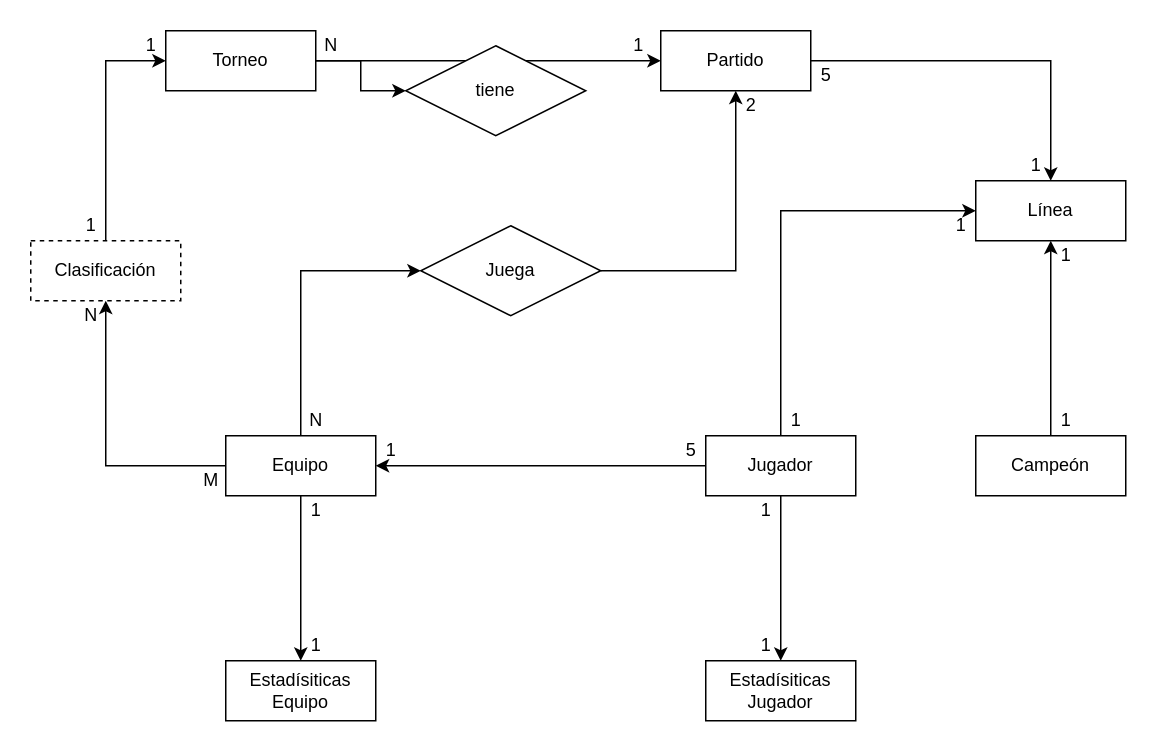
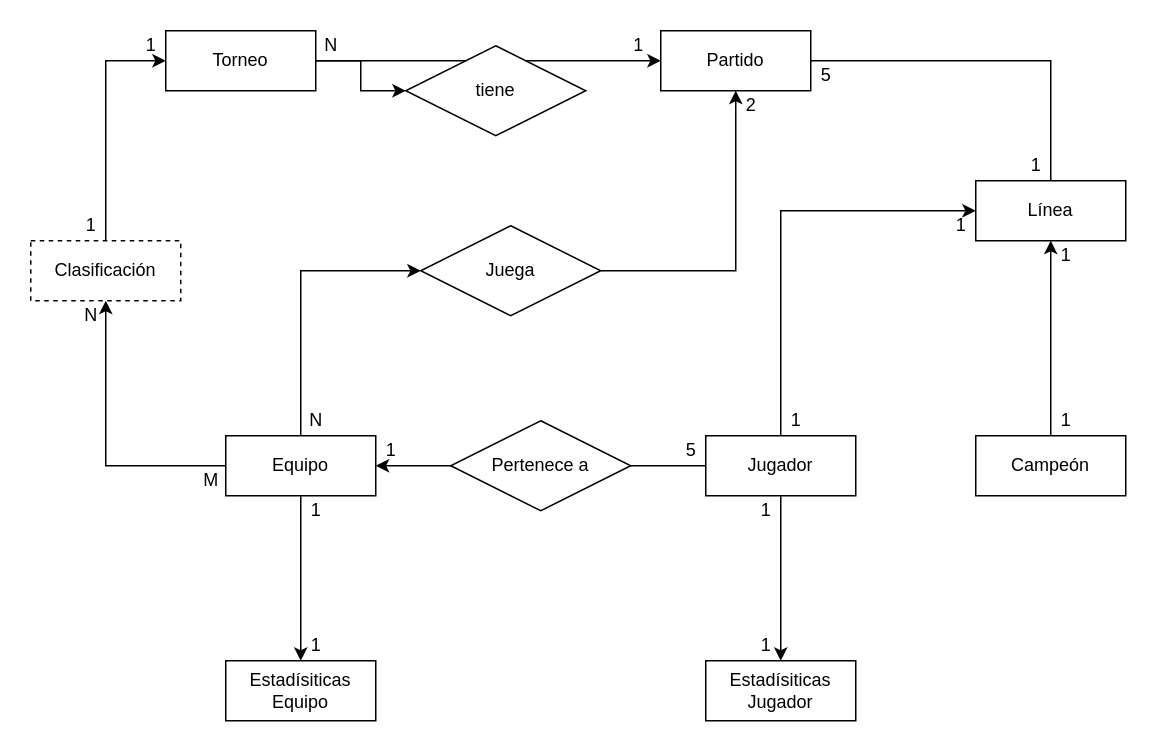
(1051, 169) -> (1051, 173)
none -> (541, 466)
